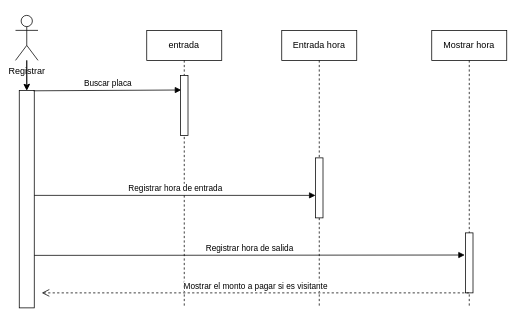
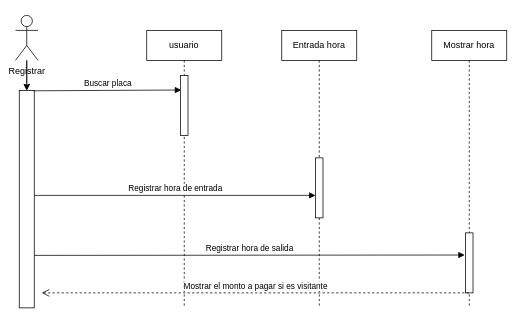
(184, 45) -> (184, 45)
